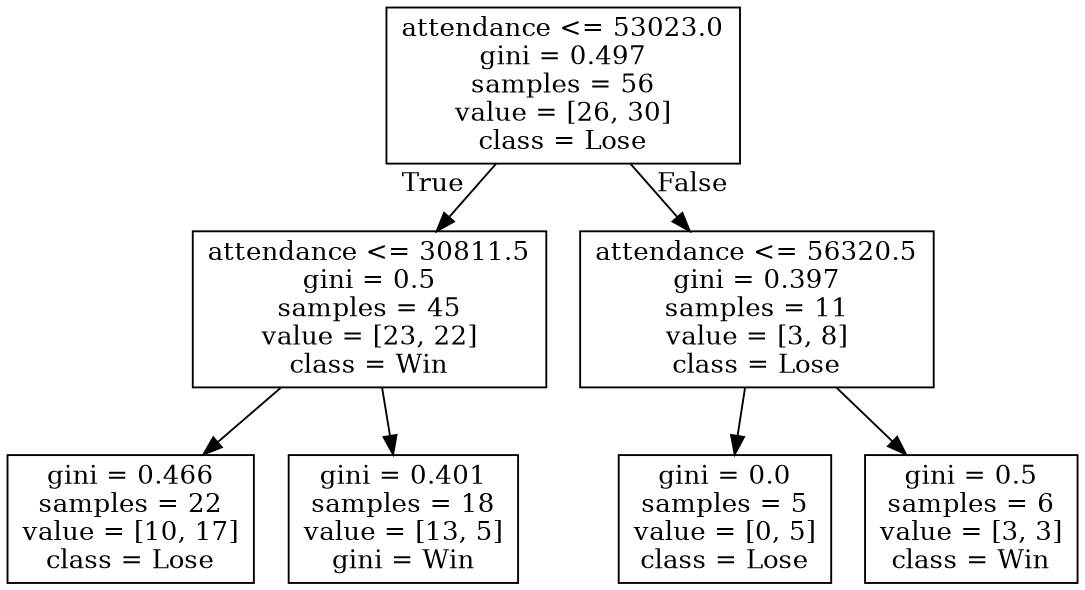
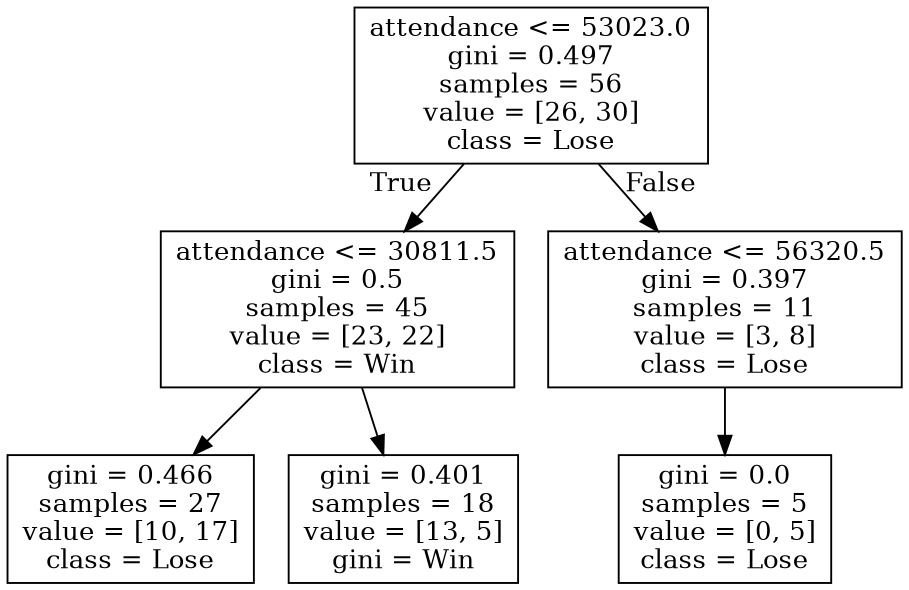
(131, 519) -> (131, 519)
(971, 519) -> none
